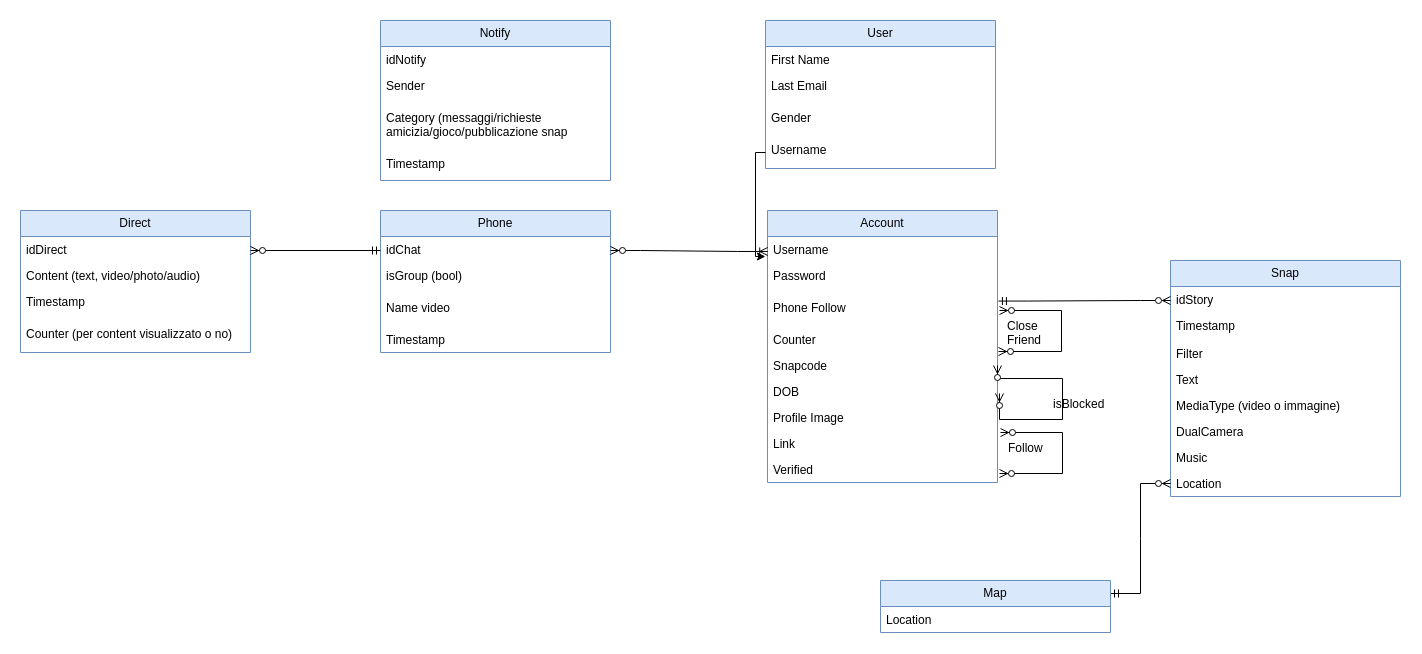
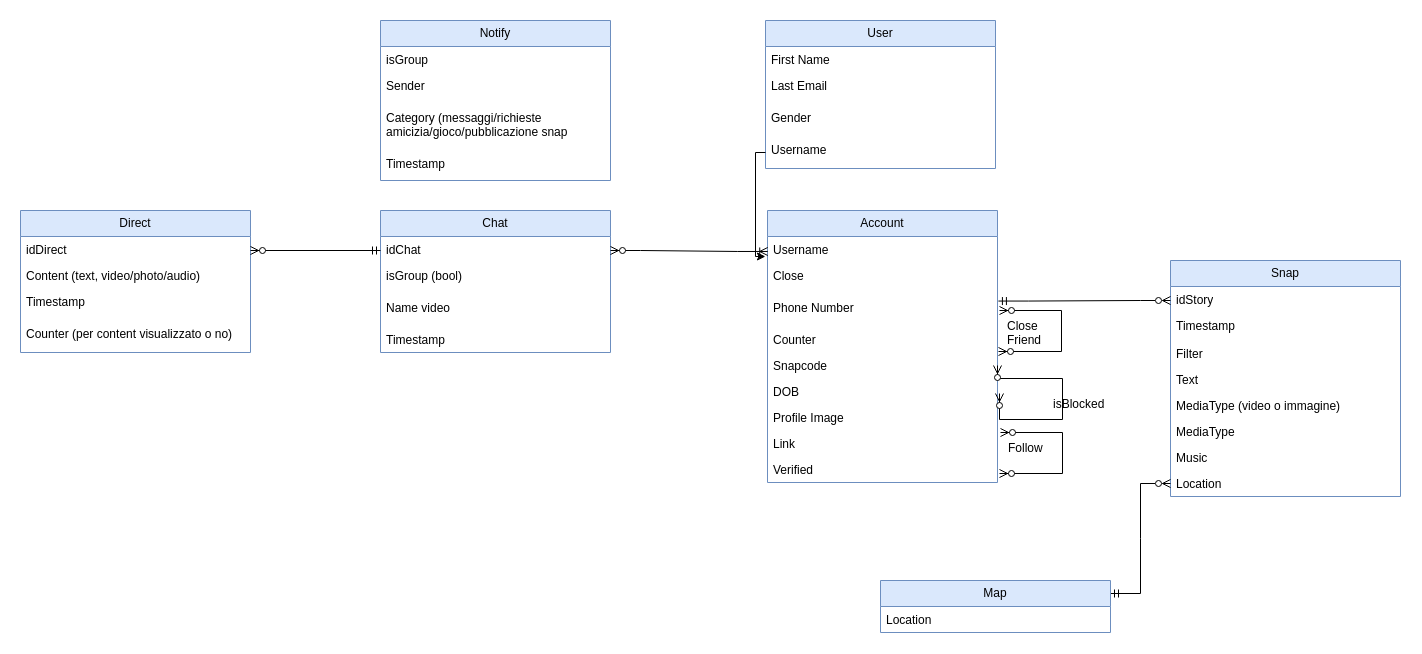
(410, 61) -> (408, 61)
(496, 224) -> (496, 224)
(800, 277) -> (789, 277)
(809, 309) -> (812, 309)
(1209, 433) -> (1205, 433)
